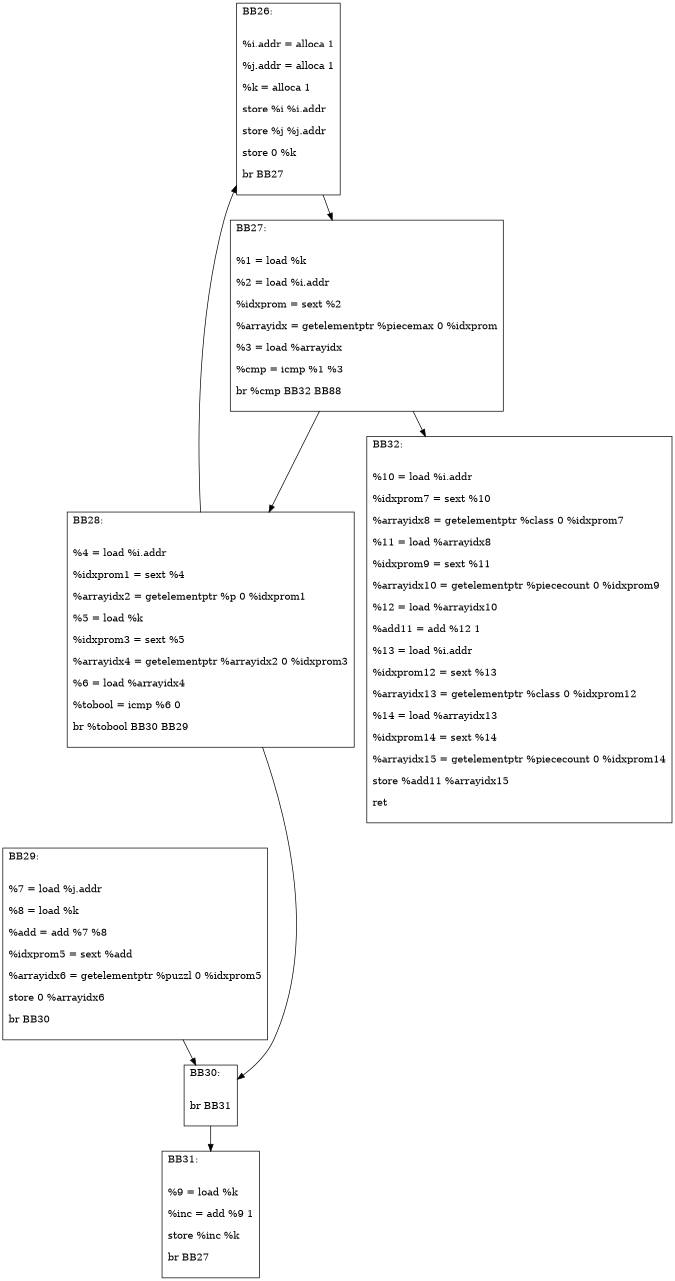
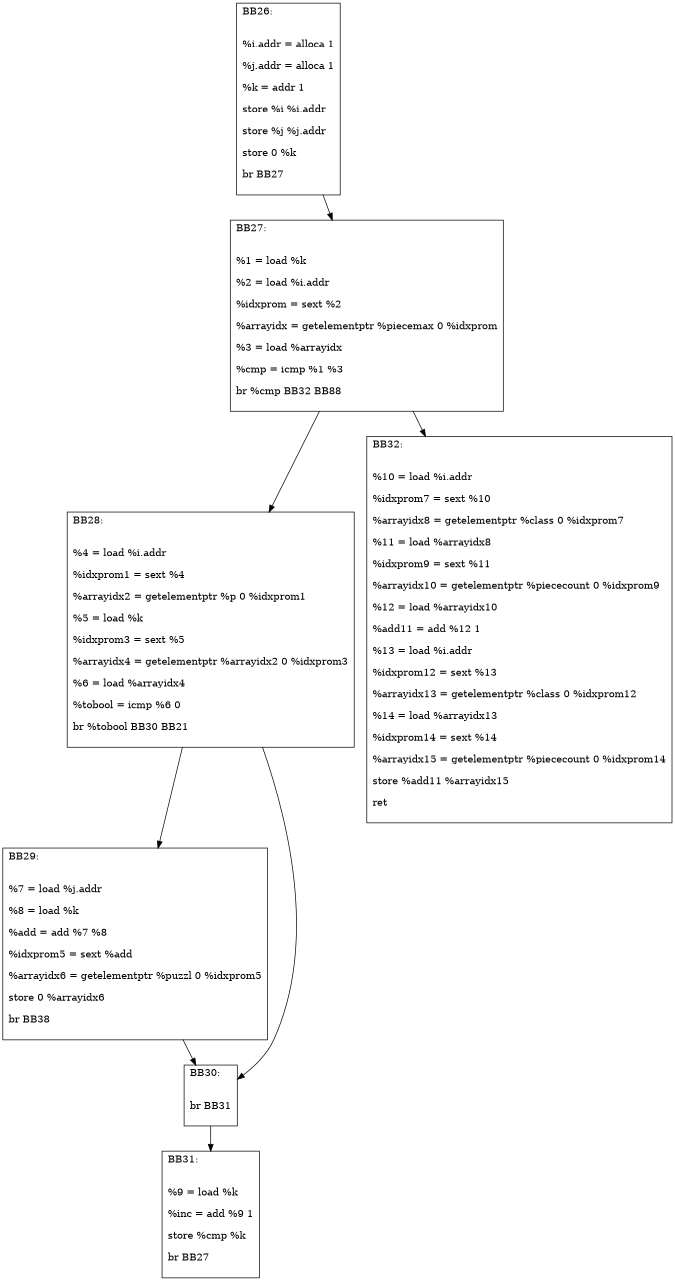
(276, 88) -> (274, 88)
(203, 351) -> (171, 794)
(131, 727) -> (131, 727)
(29, 1020) -> (29, 1020)
(204, 1236) -> (207, 1236)
